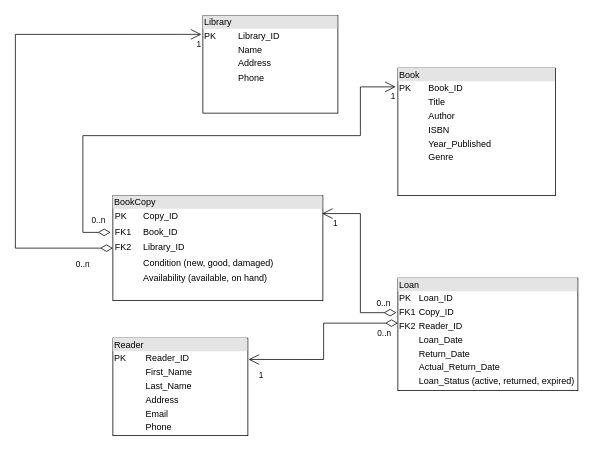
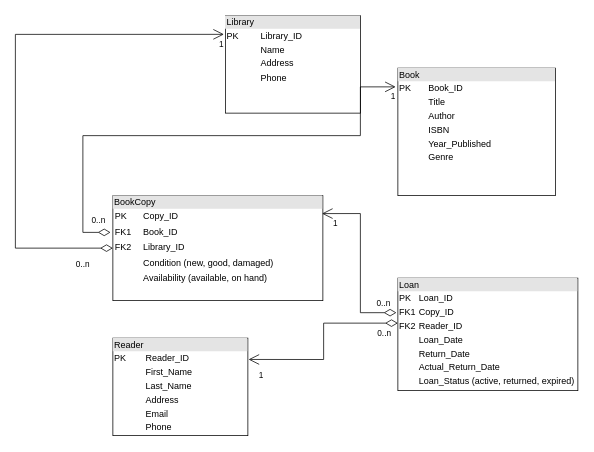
(270, 64) -> (293, 64)
